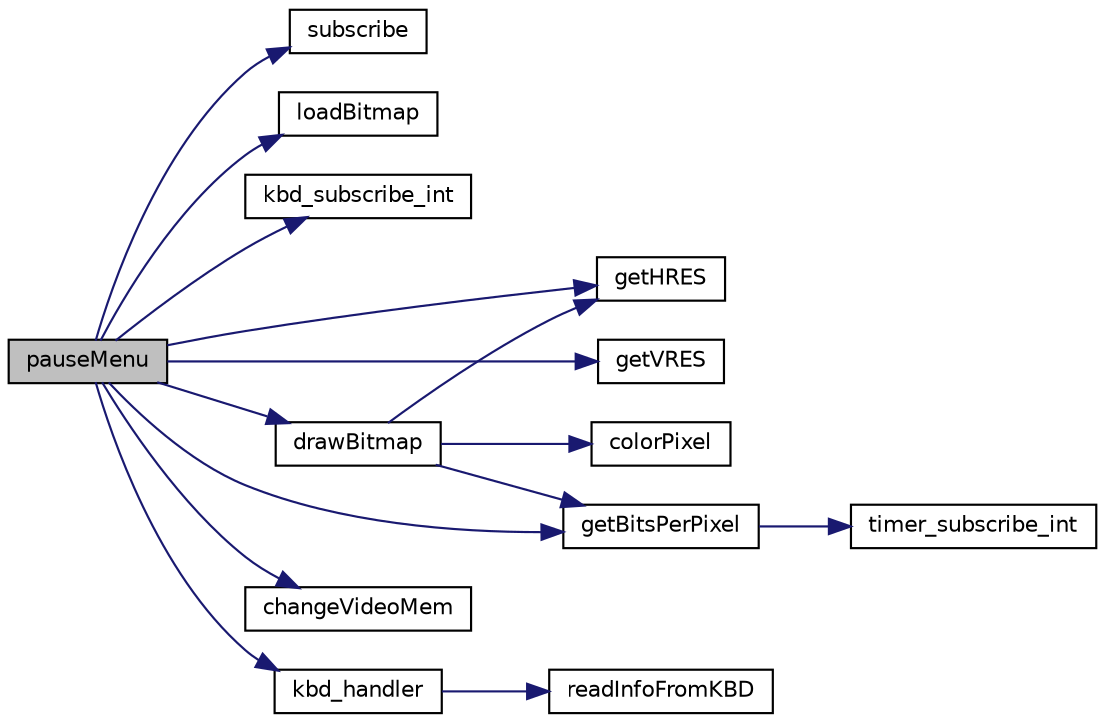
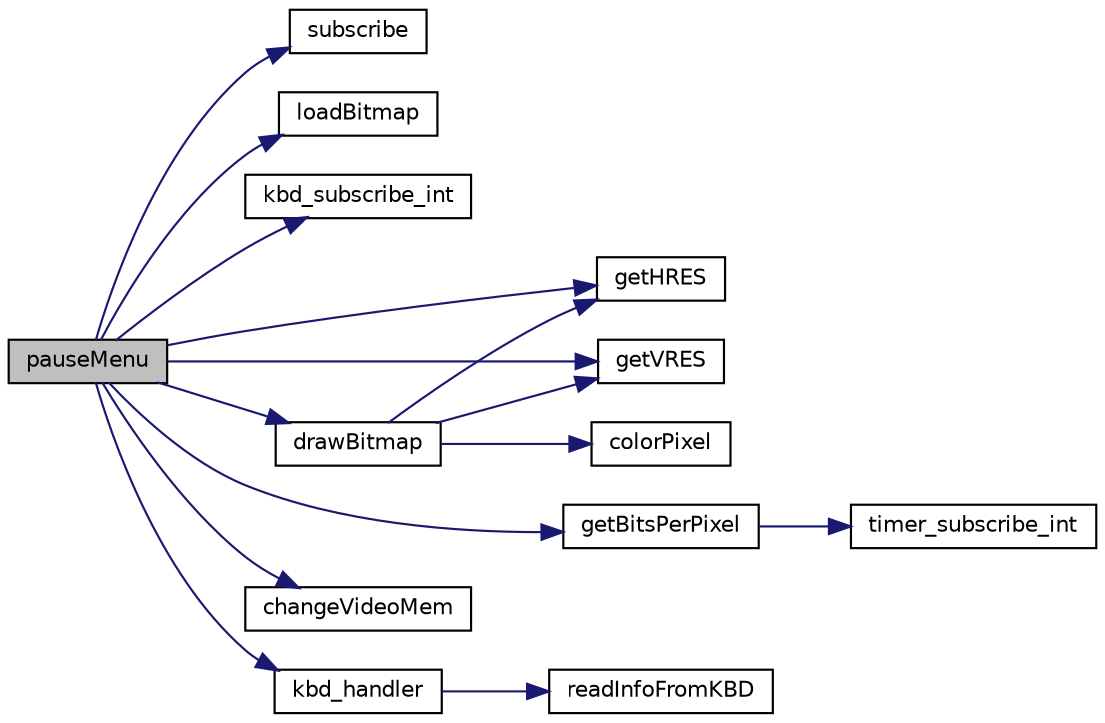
(499, 482) -> (506, 404)
